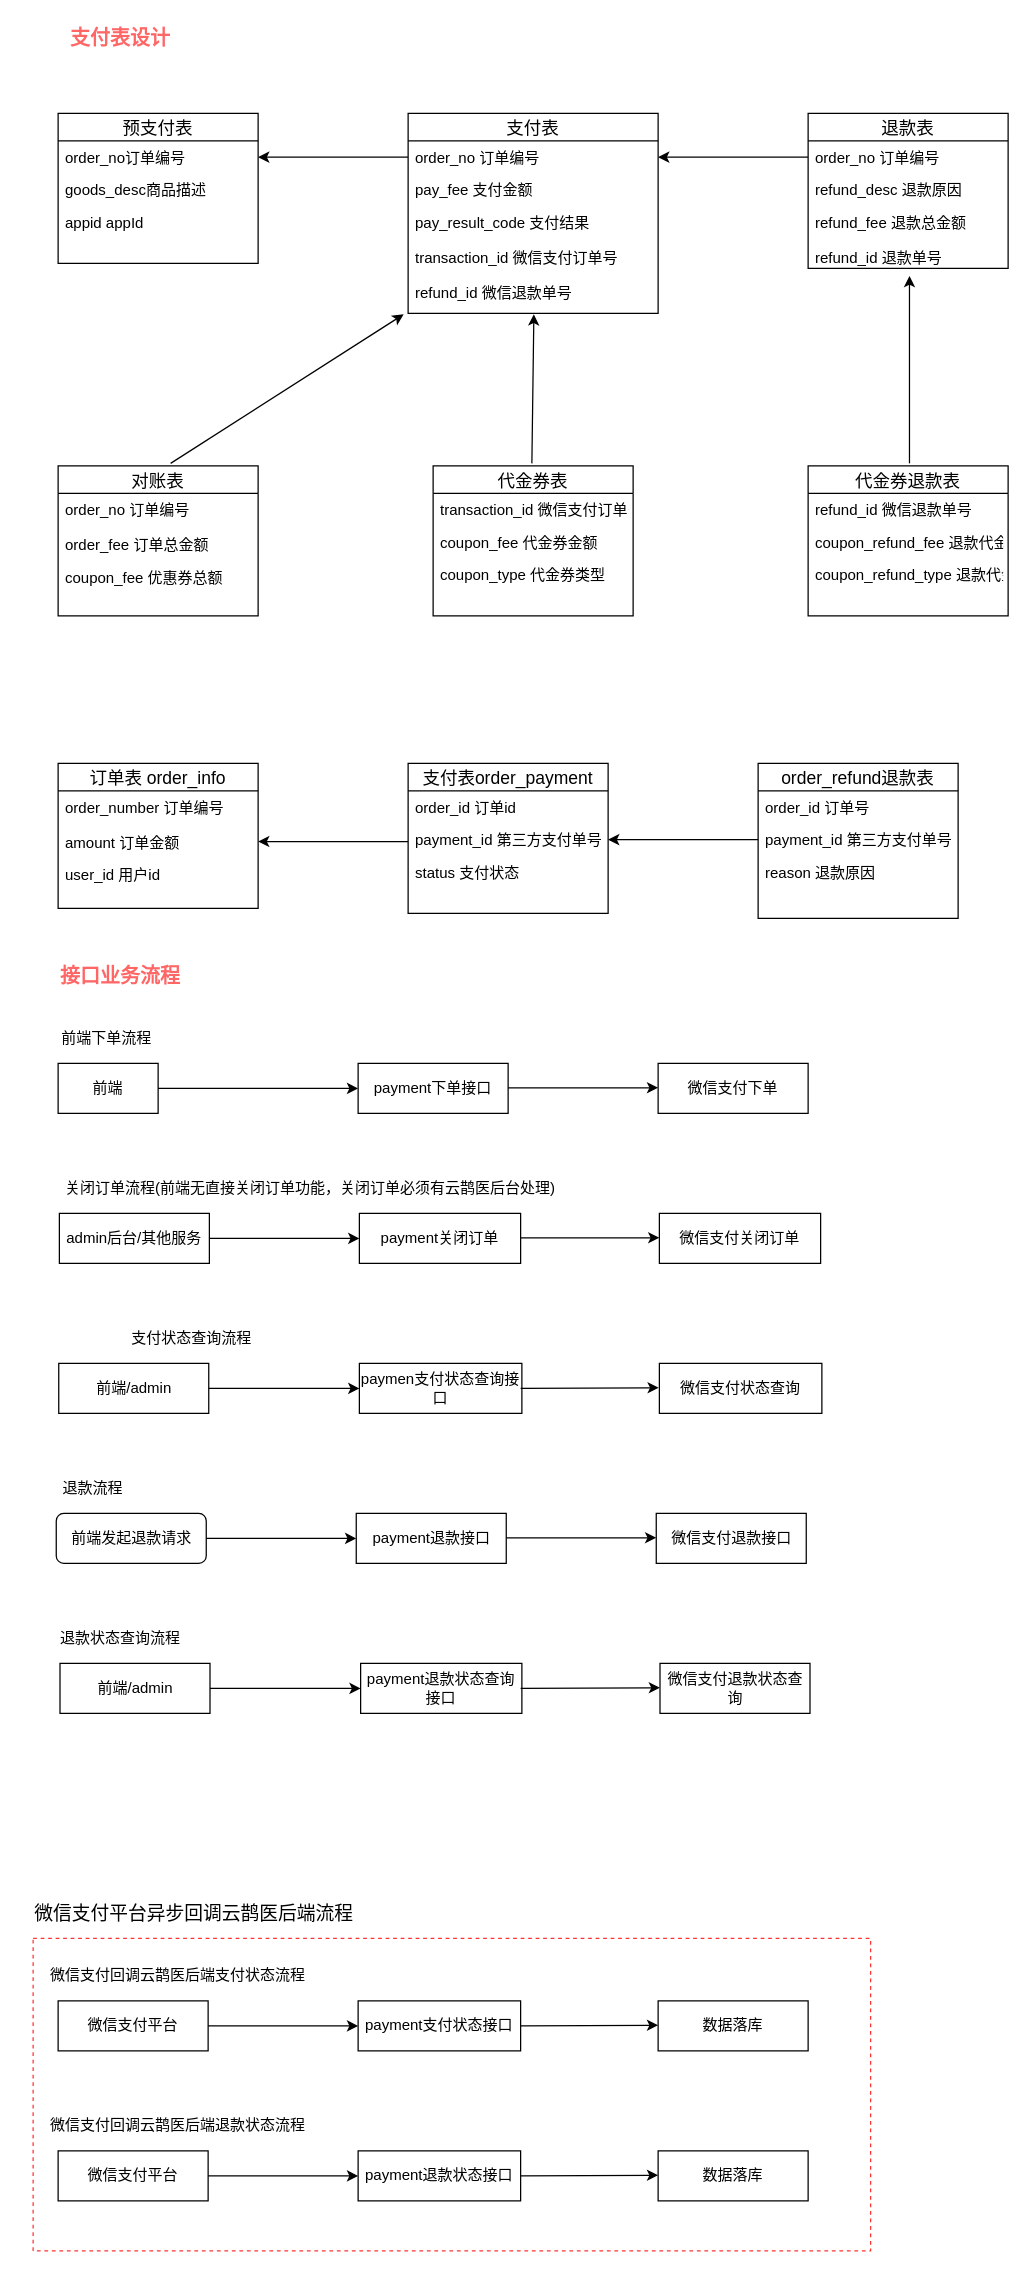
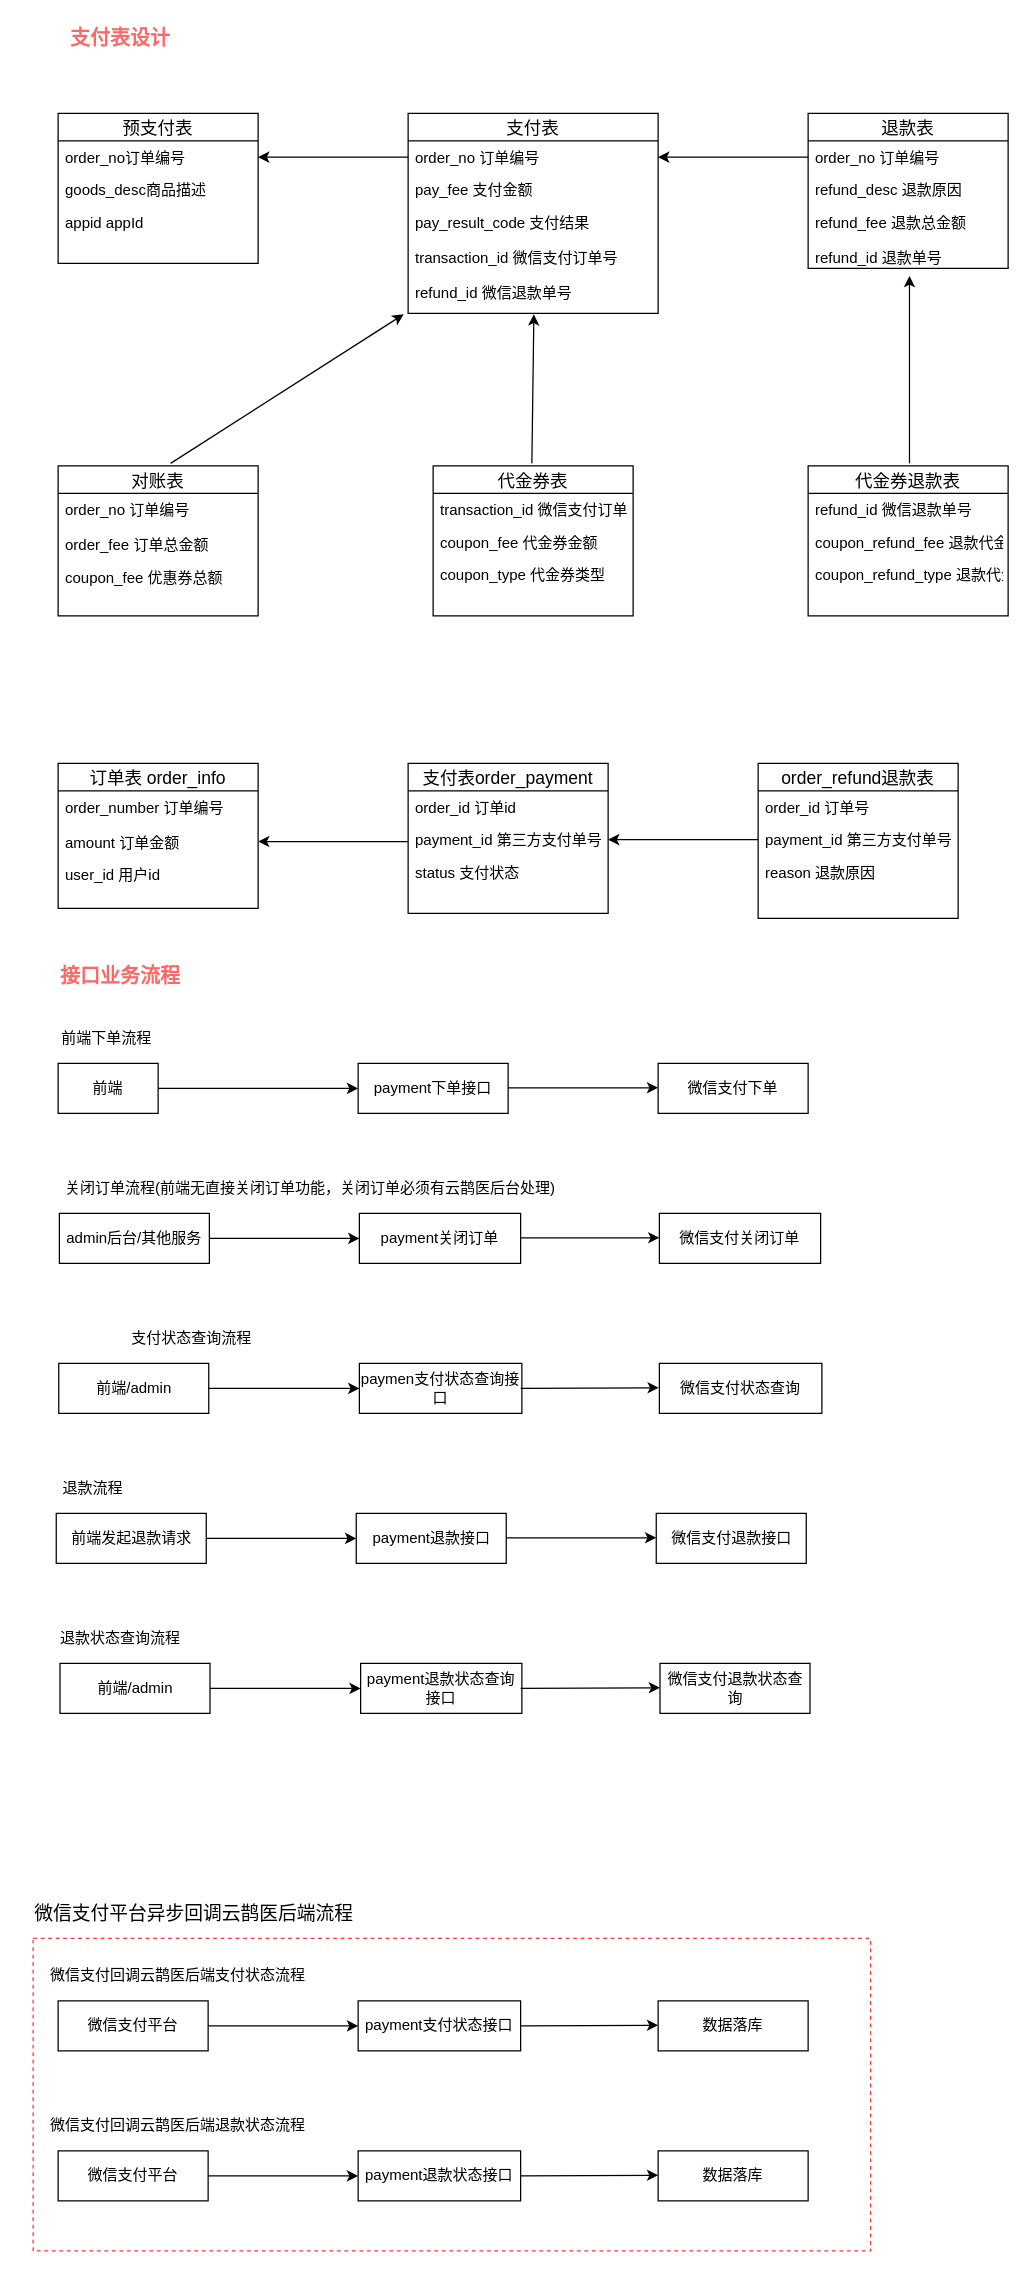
(131, 1538) -> (131, 1538)
